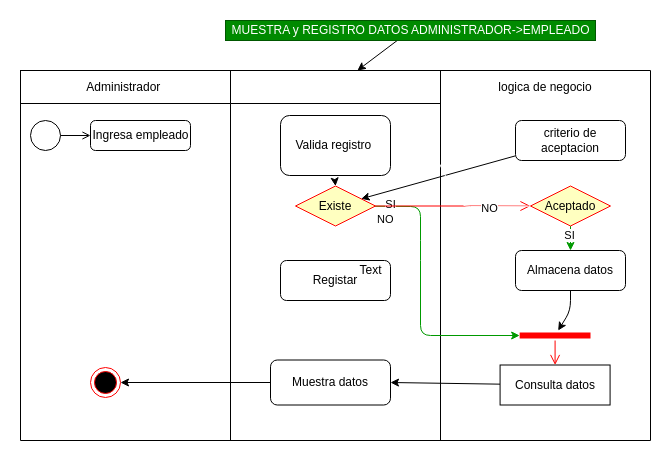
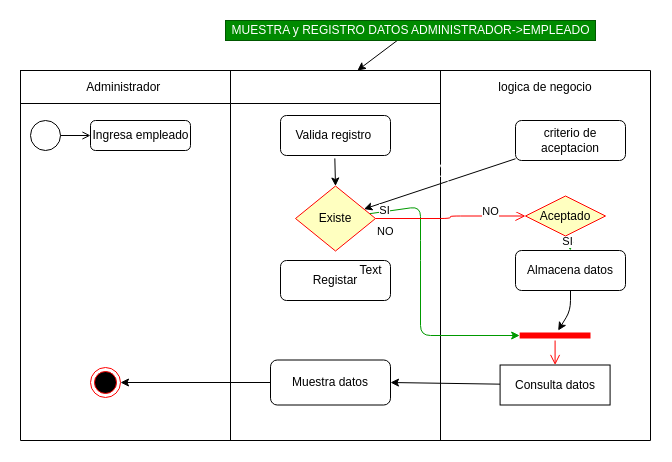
(336, 146) -> (336, 136)
none -> (411, 195)
(336, 206) -> (336, 219)
(571, 206) -> (566, 216)
